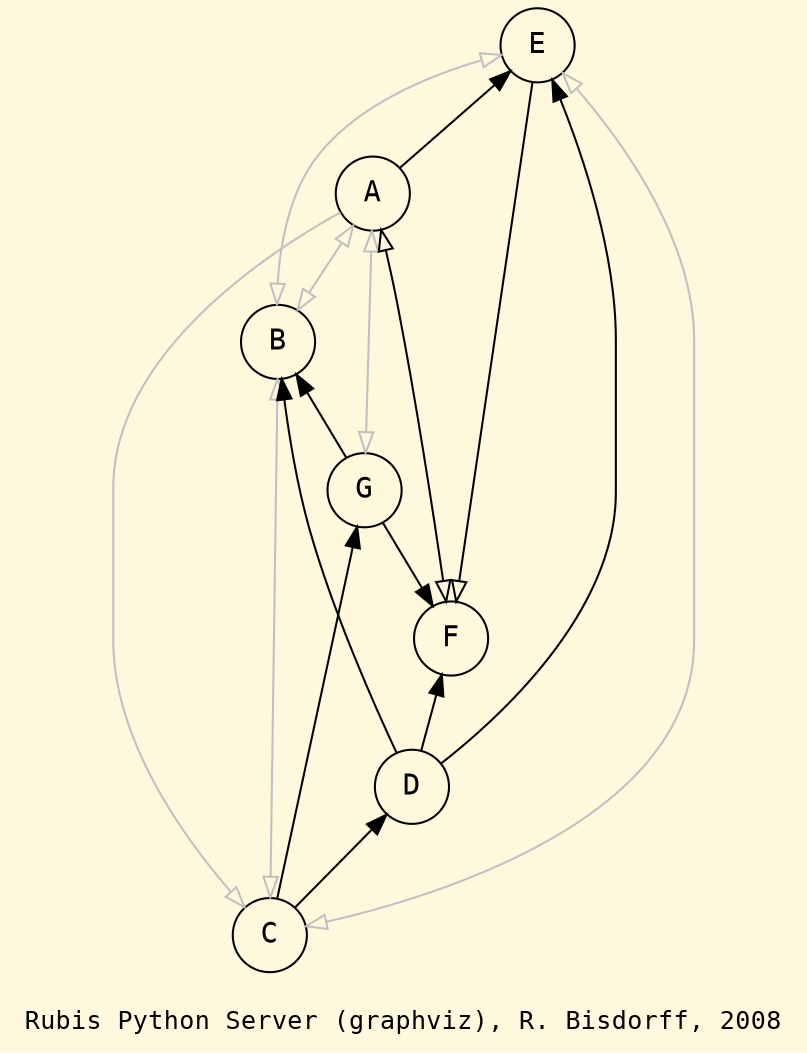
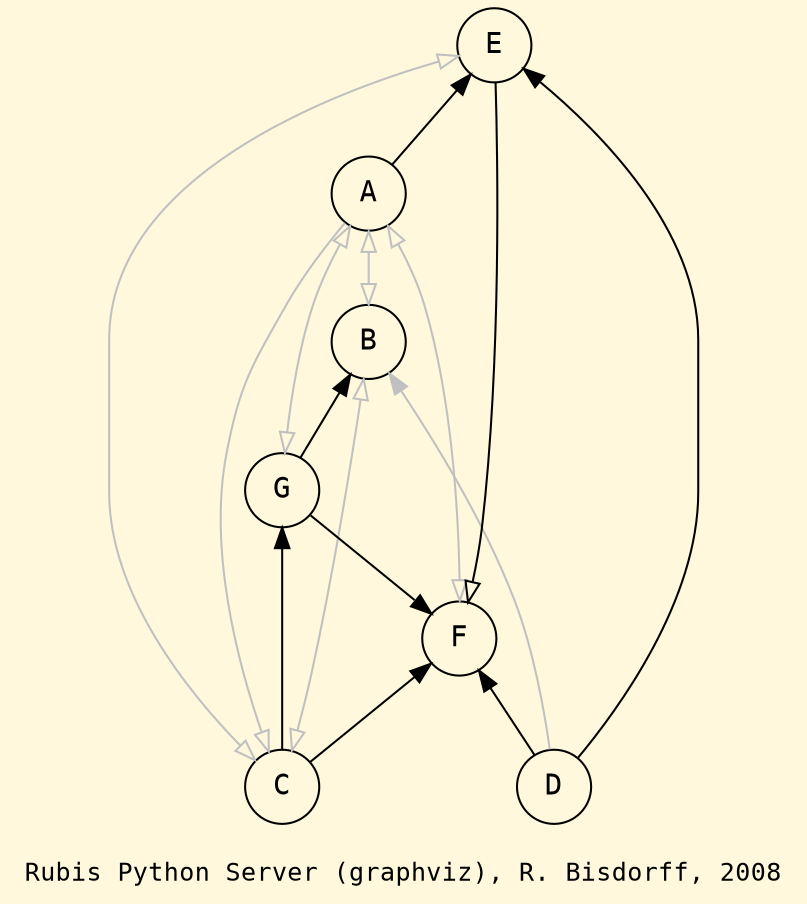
(337, 135) -> none
(417, 415) -> (446, 409)
(326, 581) -> (498, 561)
(333, 869) -> (362, 719)
